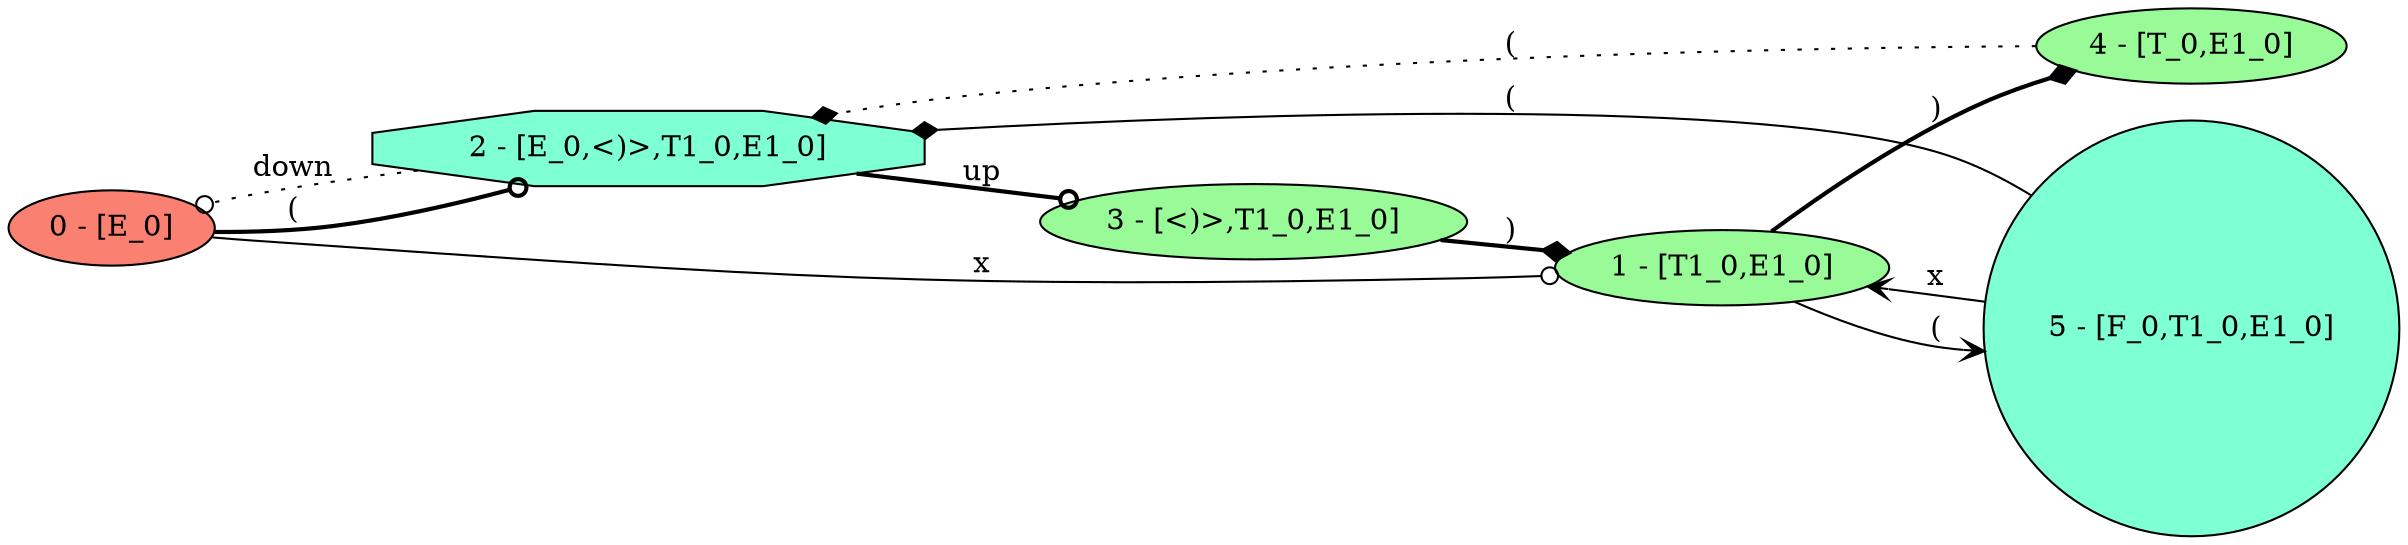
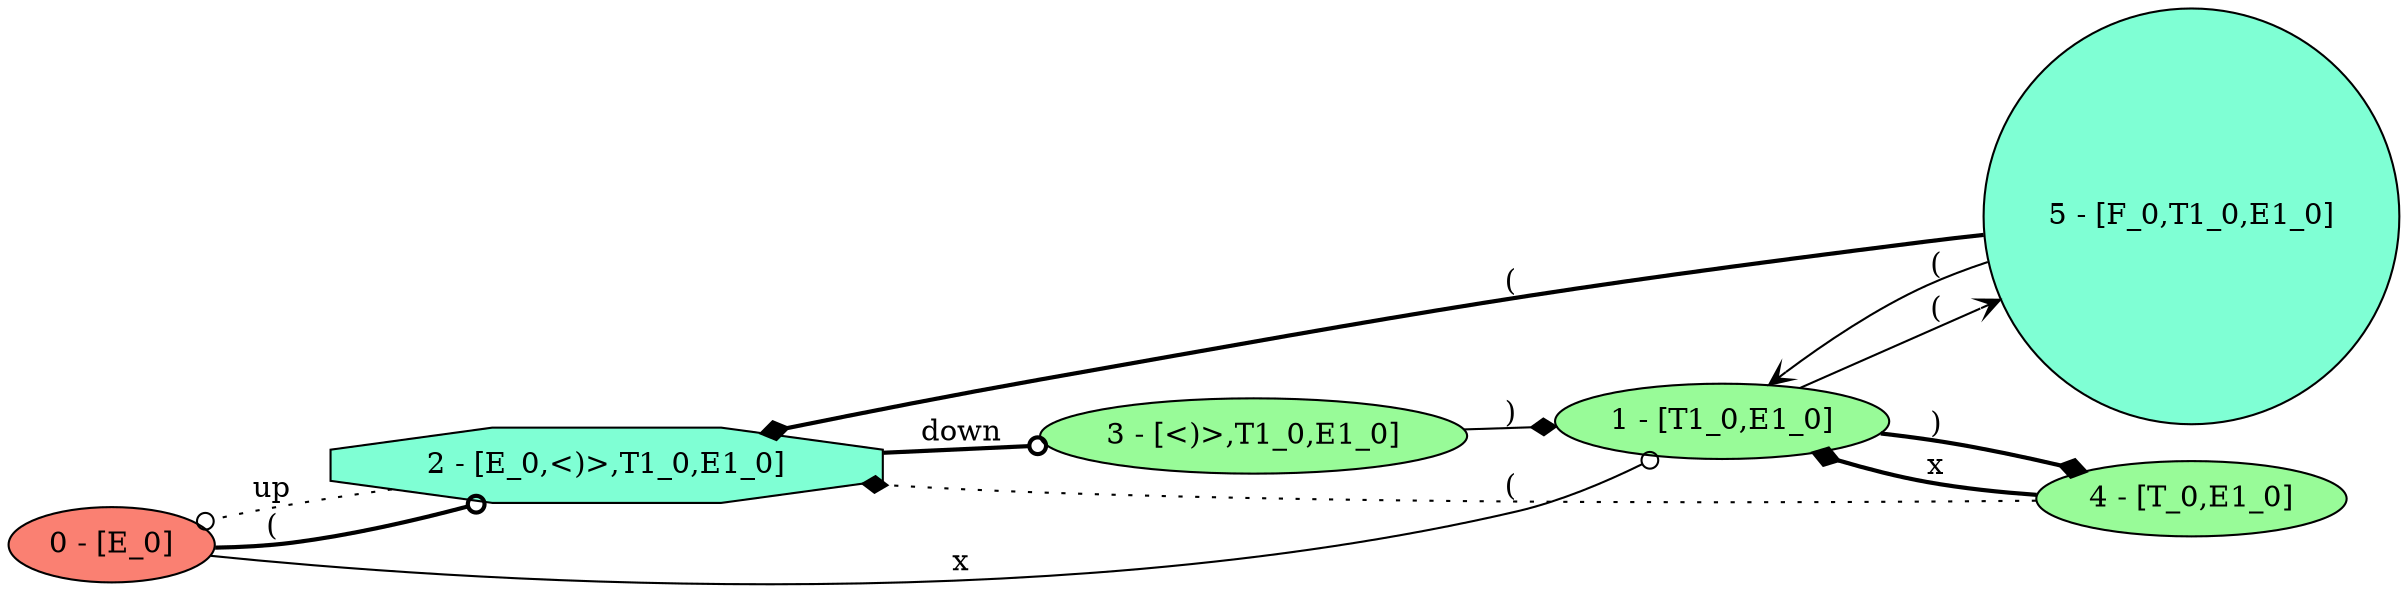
(1491, 114) -> (1383, 319)
(293, 168) -> (273, 489)
(983, 173) -> (962, 433)
(1492, 245) -> (1497, 428)
(1936, 277) -> (1936, 266)
none -> (1937, 484)
